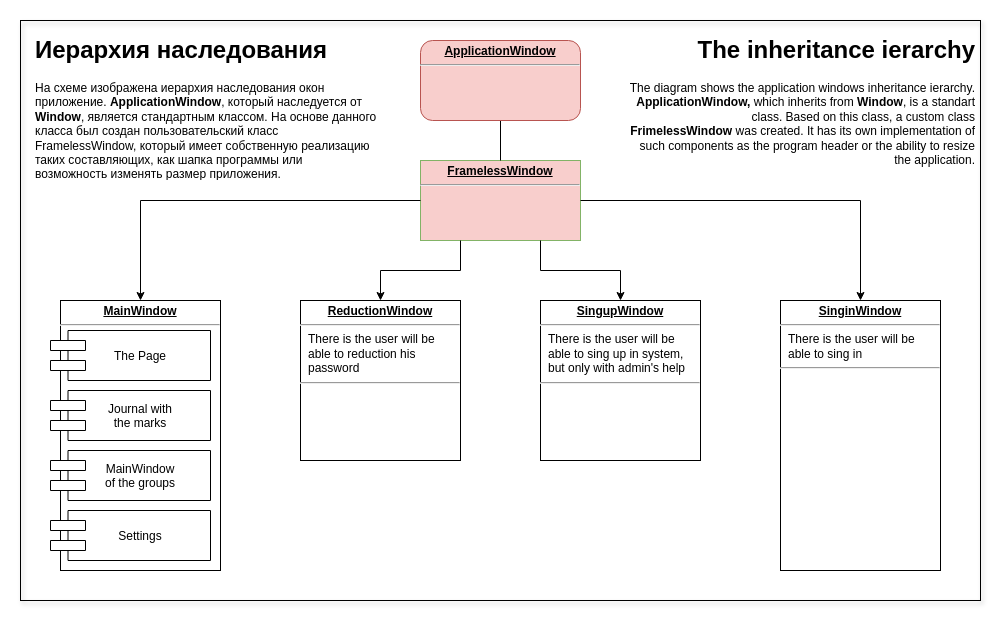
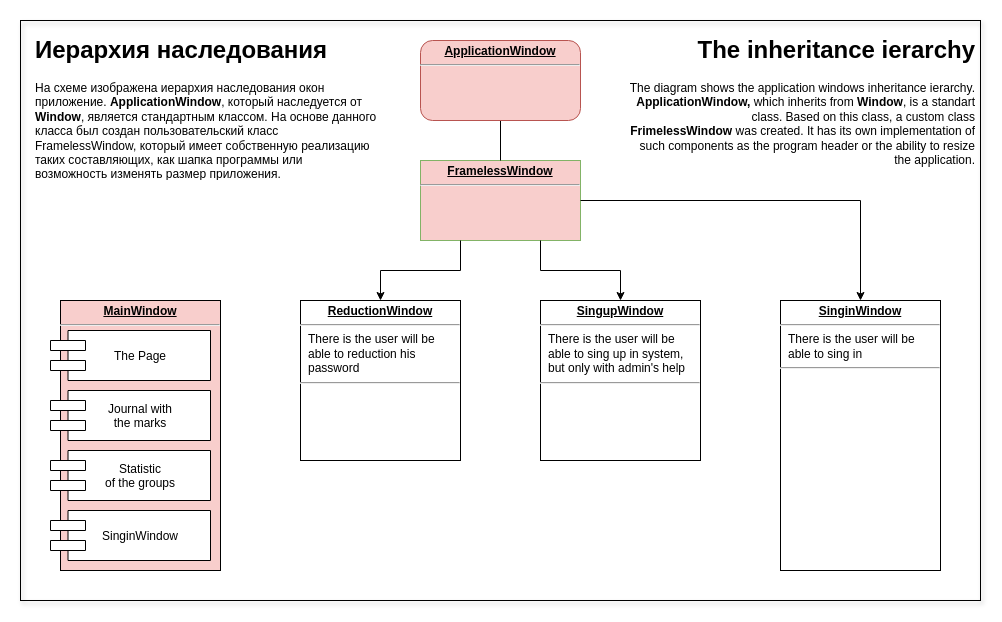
(235, 201) -> none
(91, 308) -> (91, 308)
(140, 469) -> (140, 469)
(140, 536) -> (140, 536)
